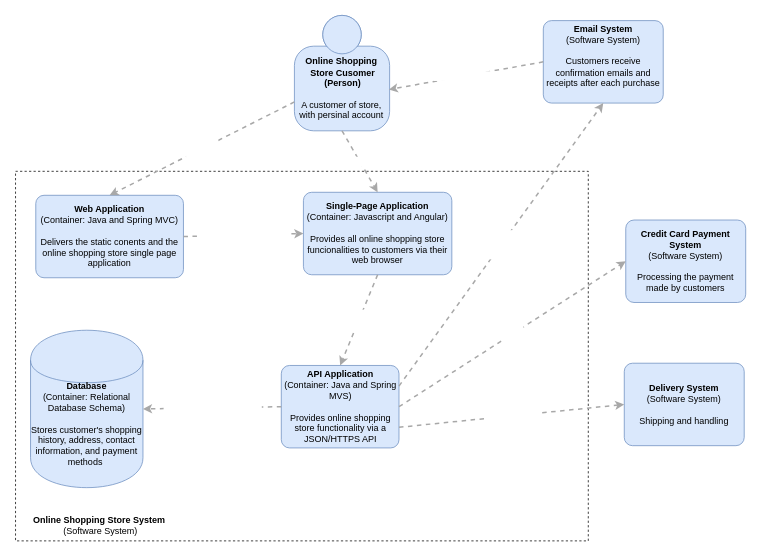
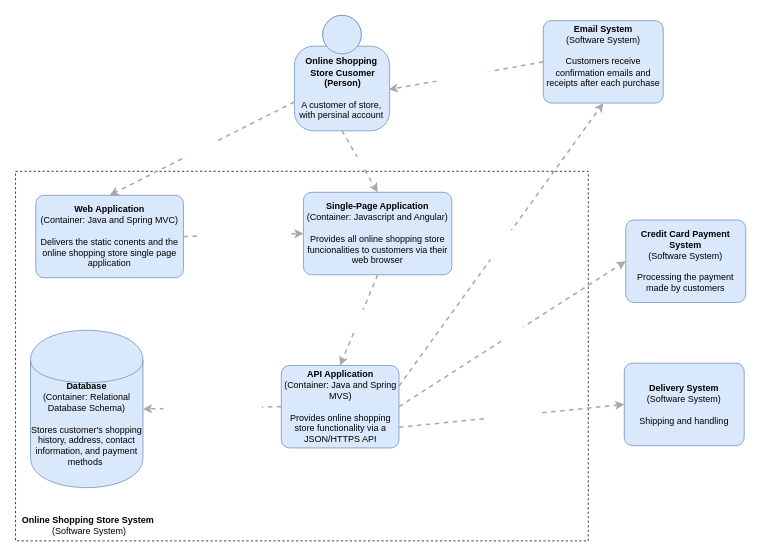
(100, 525) -> (89, 525)
